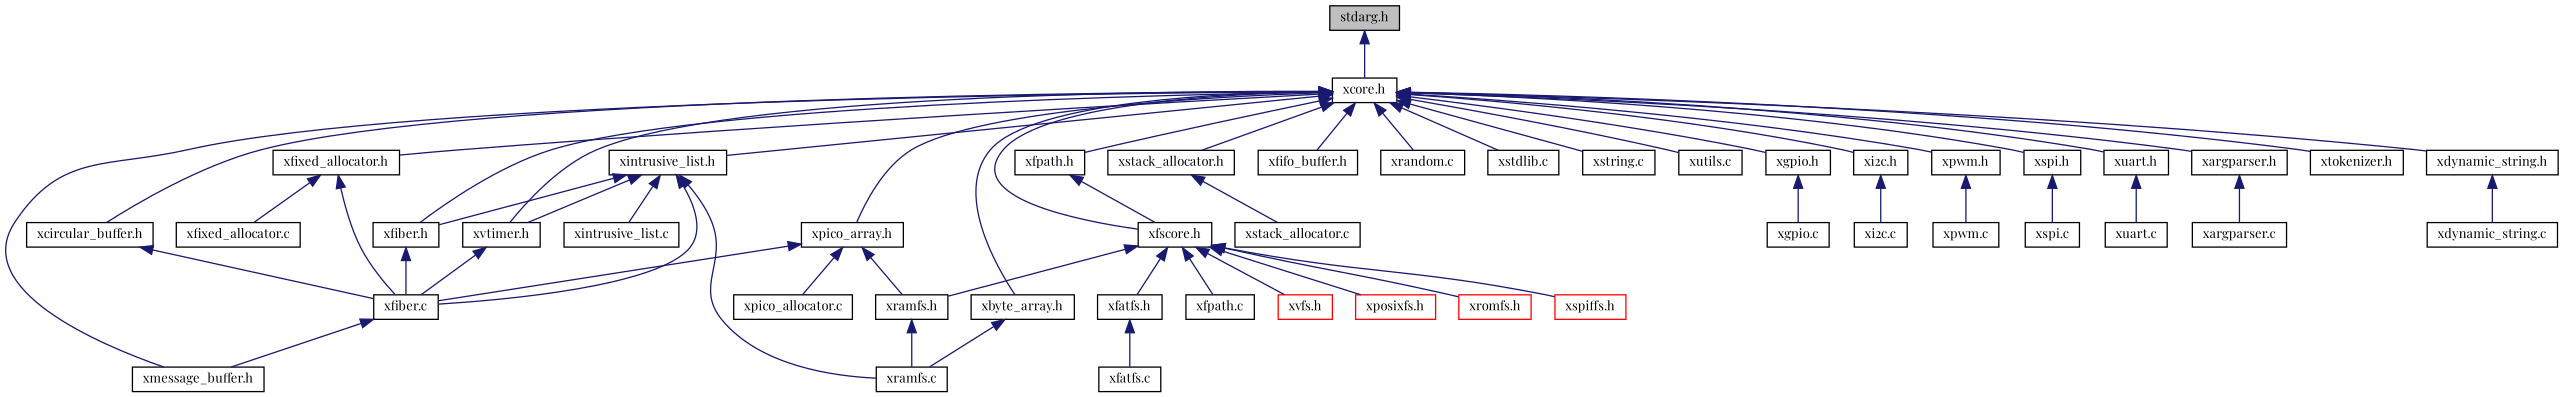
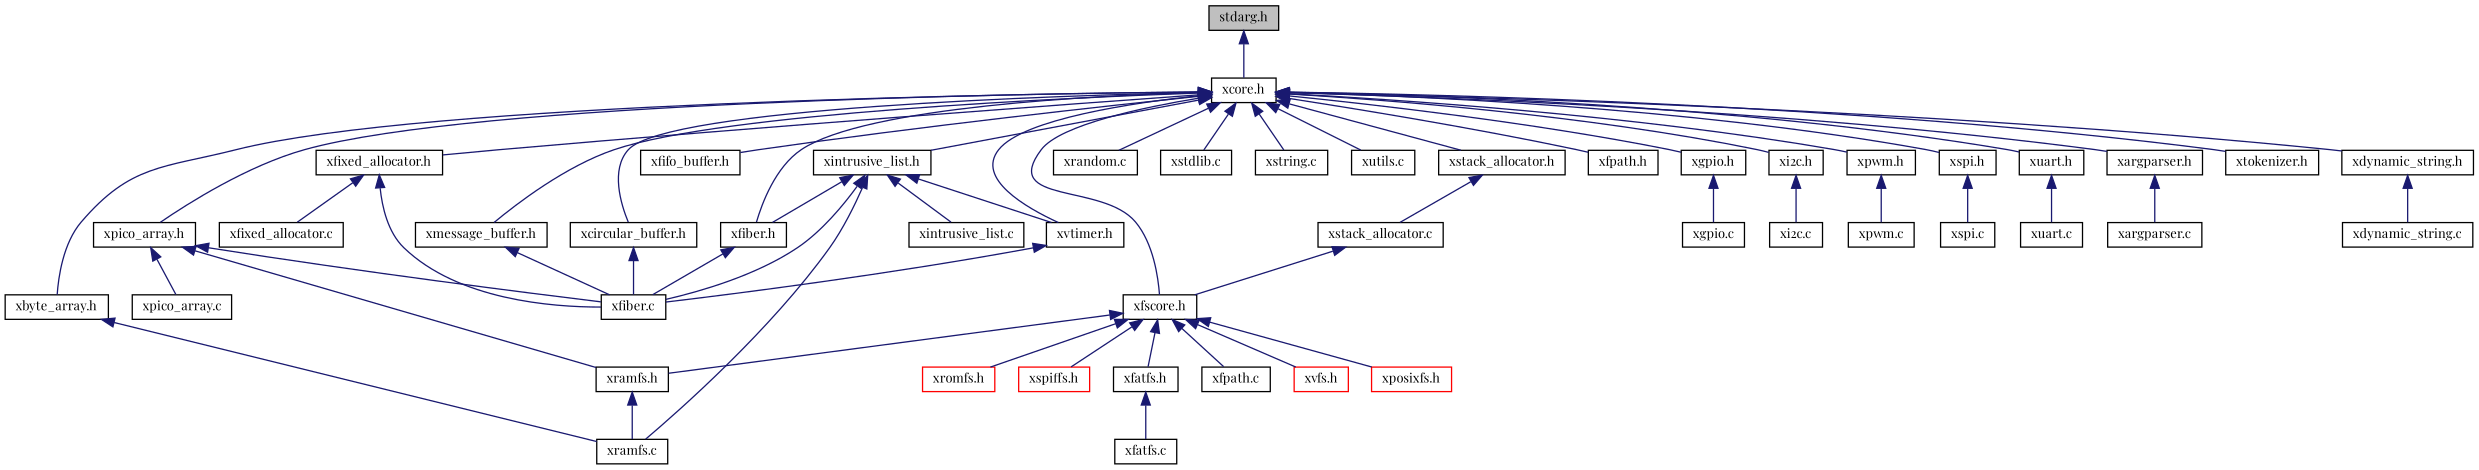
(1118, 202) -> (1264, 273)
(793, 307) -> (182, 307)
(296, 345) -> (563, 274)
